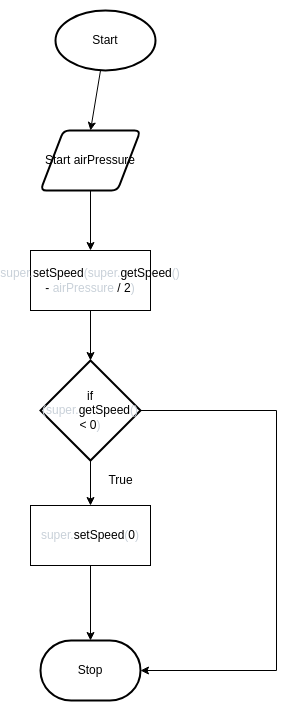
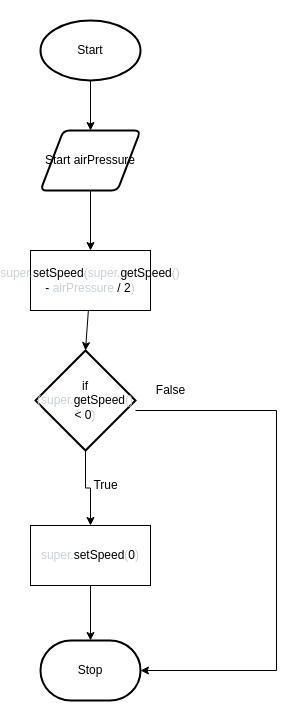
(106, 41) -> (91, 51)
none -> (171, 391)
(91, 411) -> (86, 401)
(121, 481) -> (106, 486)
(91, 536) -> (91, 556)
